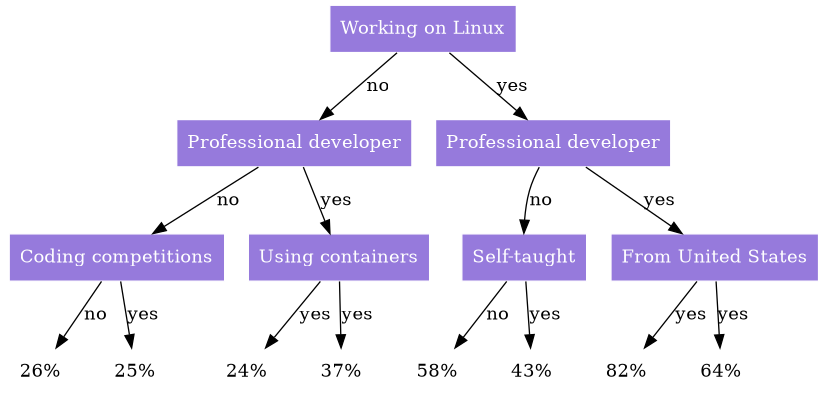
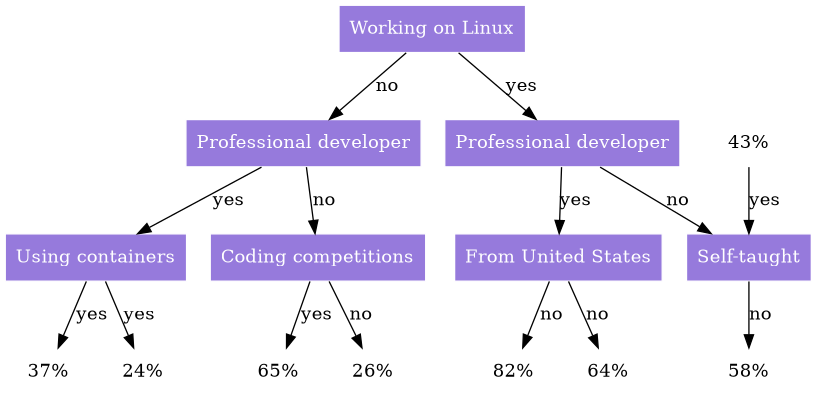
(528, 308) -> (749, 194)
(692, 315) -> (552, 315)
(734, 315) -> (598, 315)
(135, 372) -> (279, 372)
